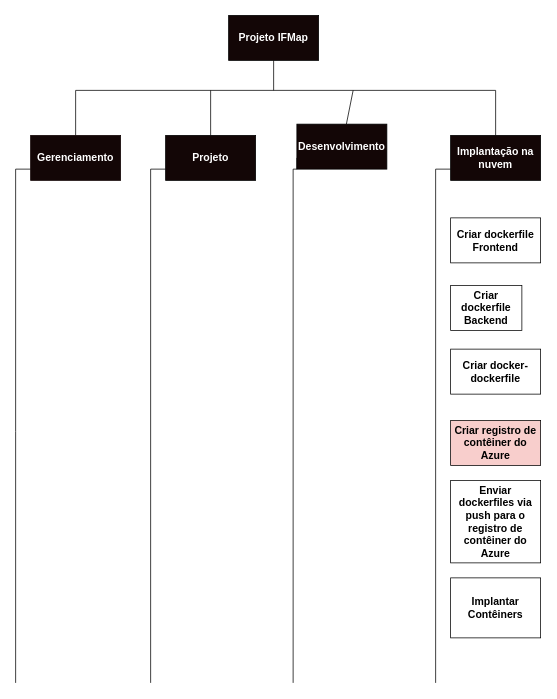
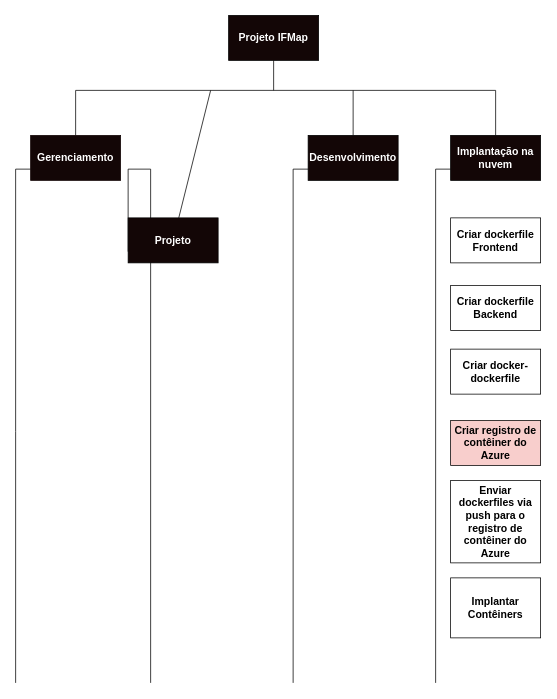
(342, 147) -> (353, 158)
(210, 158) -> (173, 240)
(486, 308) -> (495, 308)
